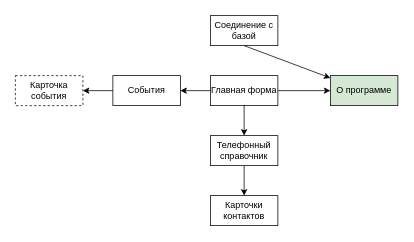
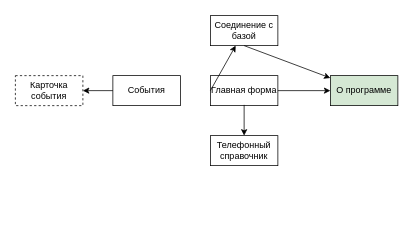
(198, 90) -> (222, 70)
(244, 189) -> none
(244, 210) -> none
